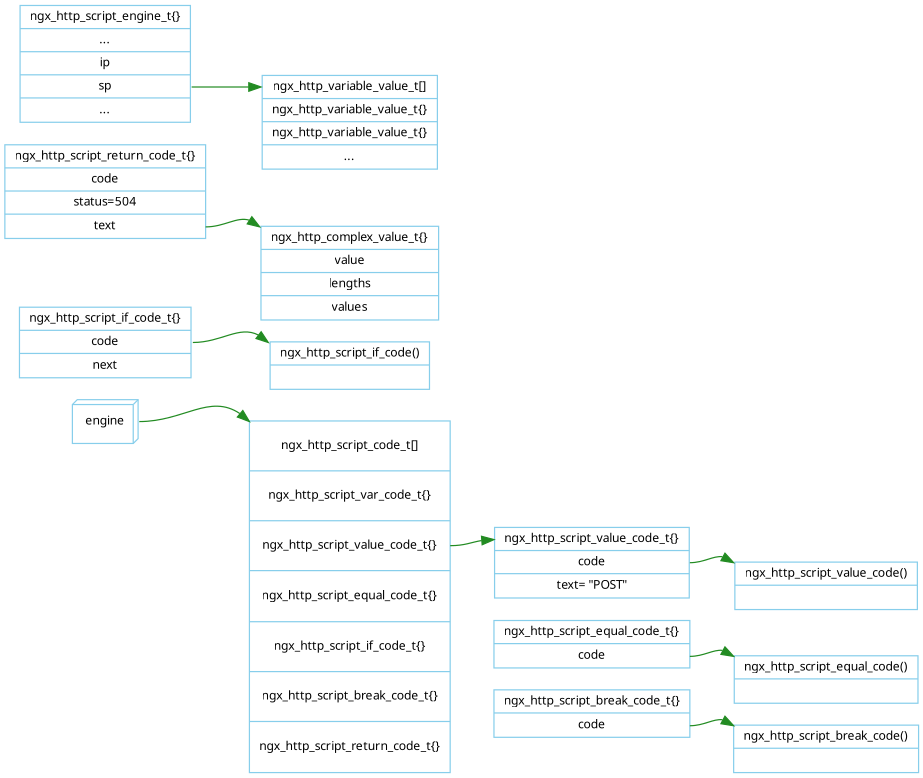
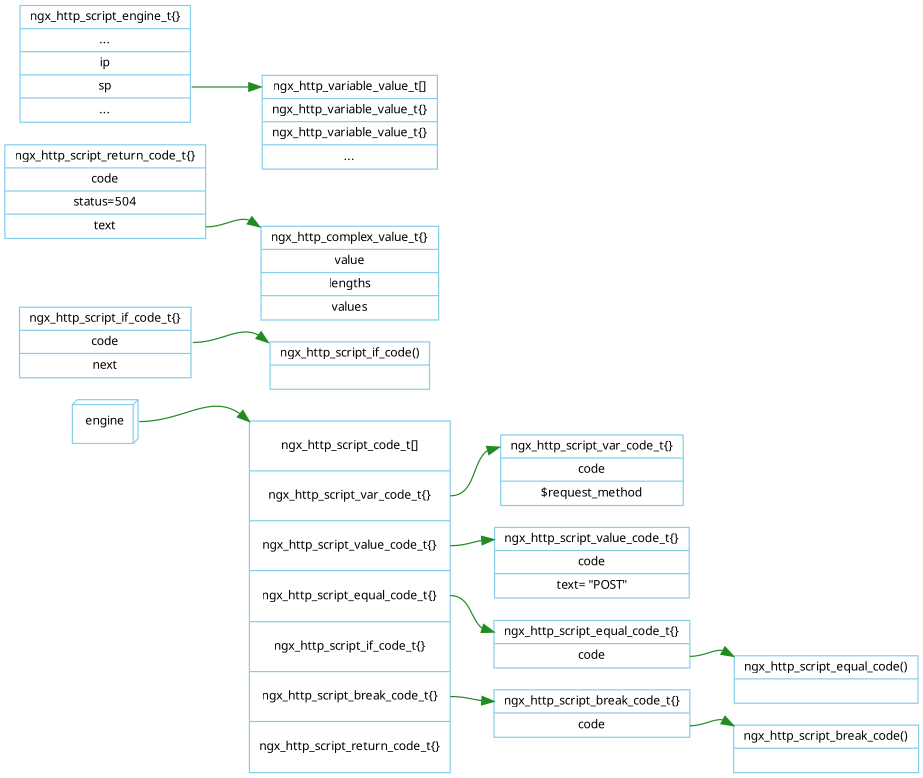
none -> (592, 470)
(826, 586) -> none
none -> (469, 608)
none -> (466, 698)
